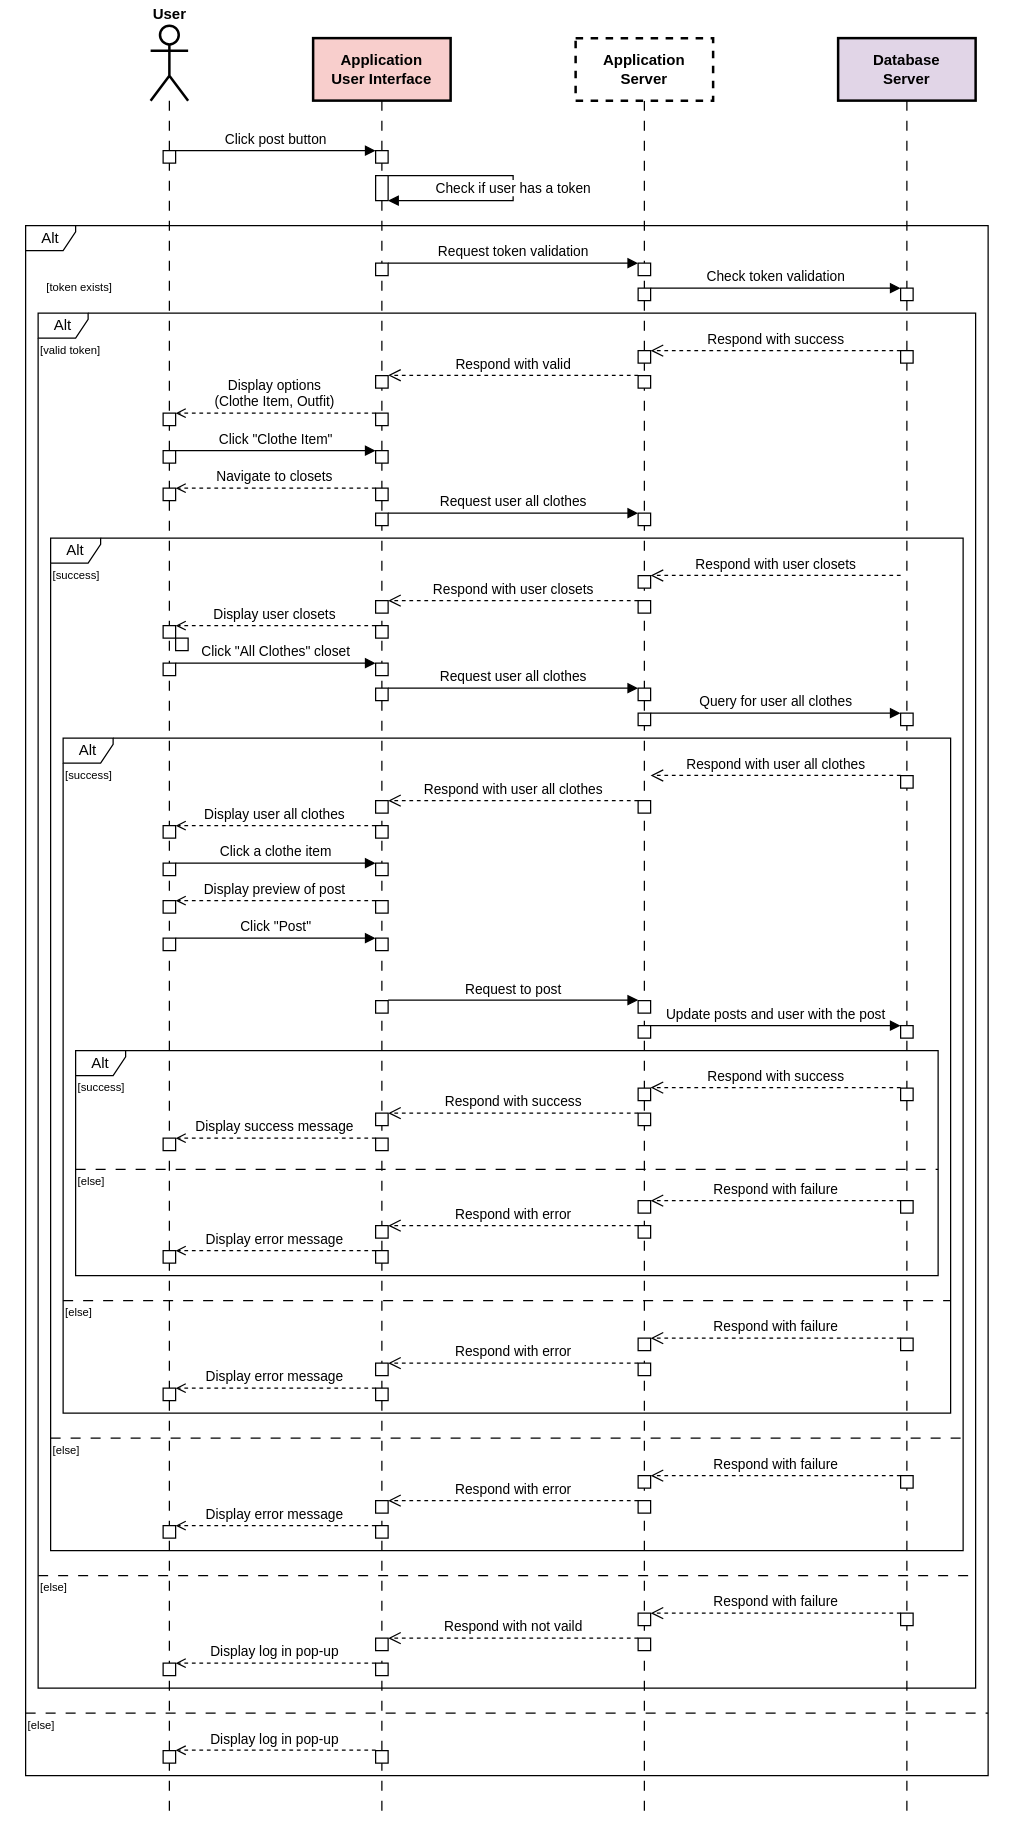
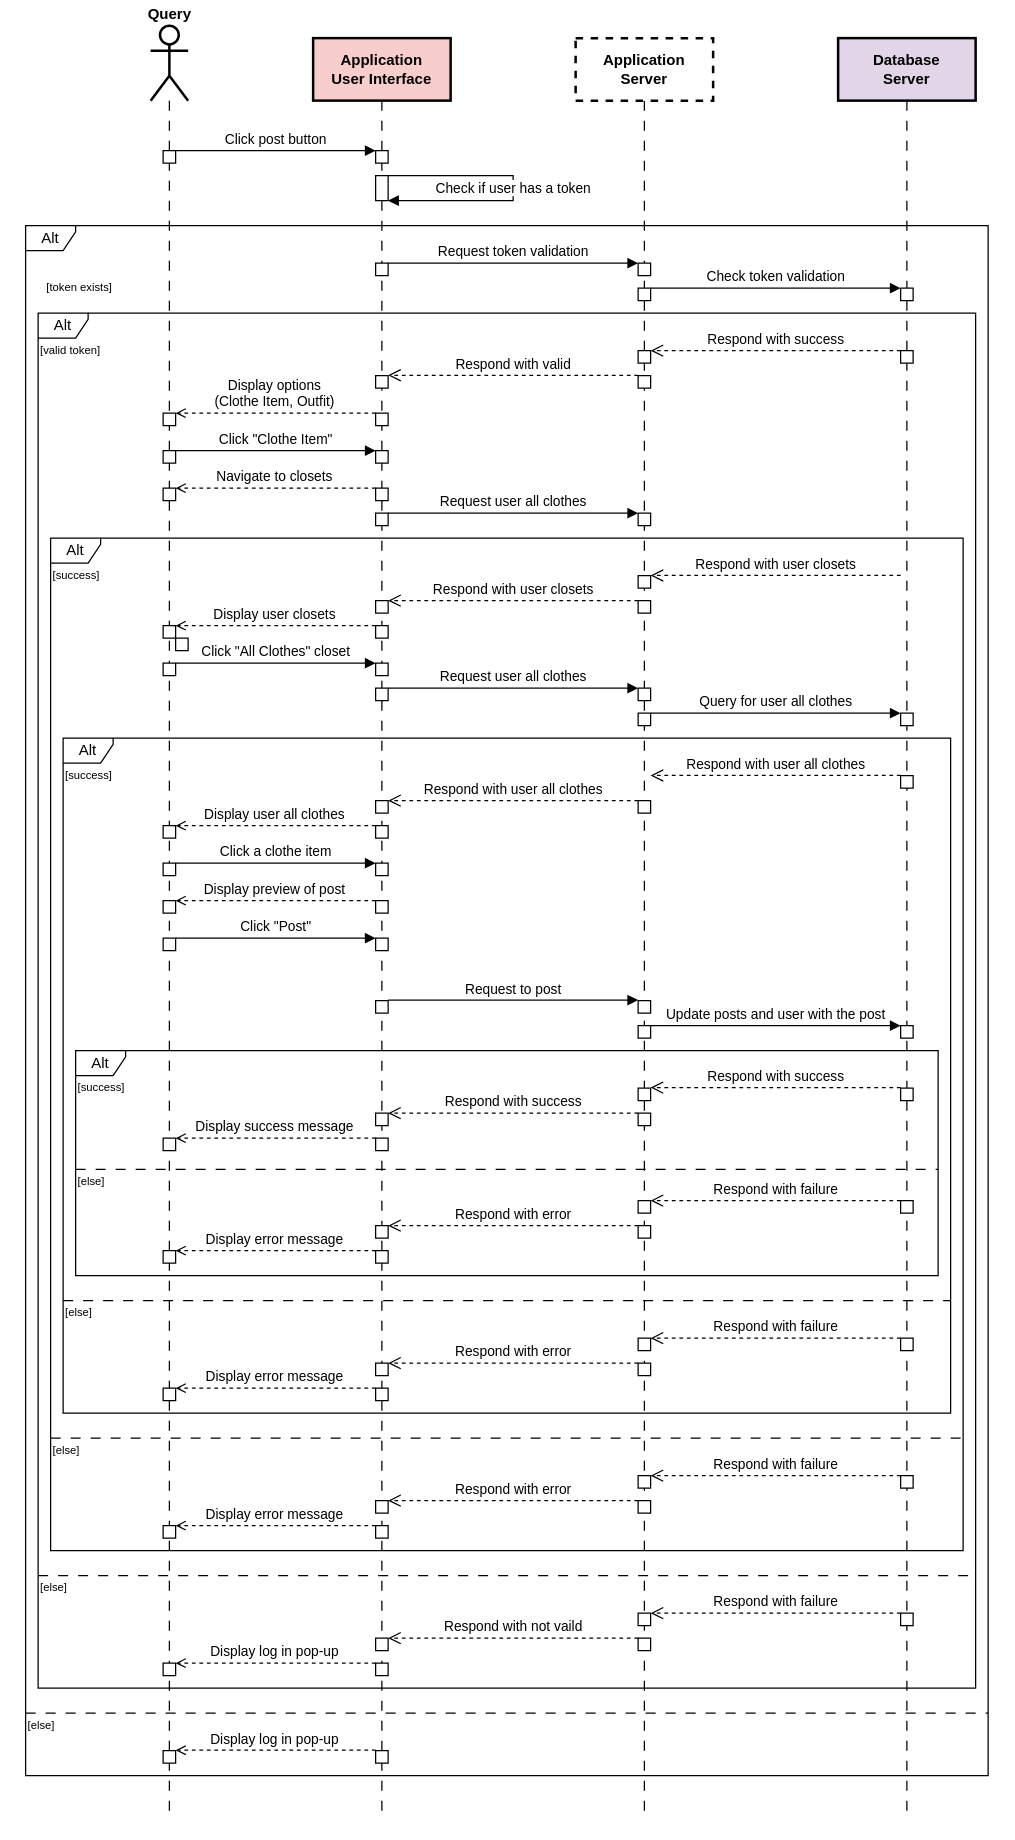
(170, 13) -> (170, 13)
